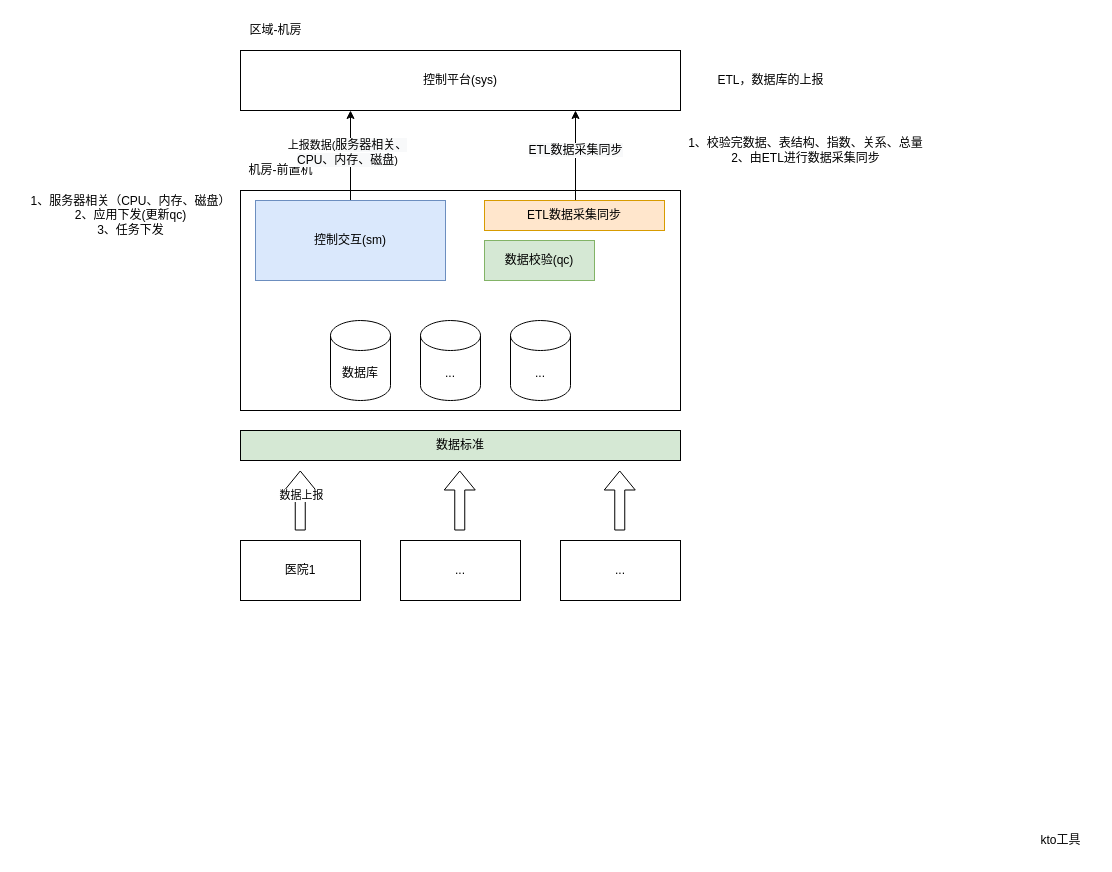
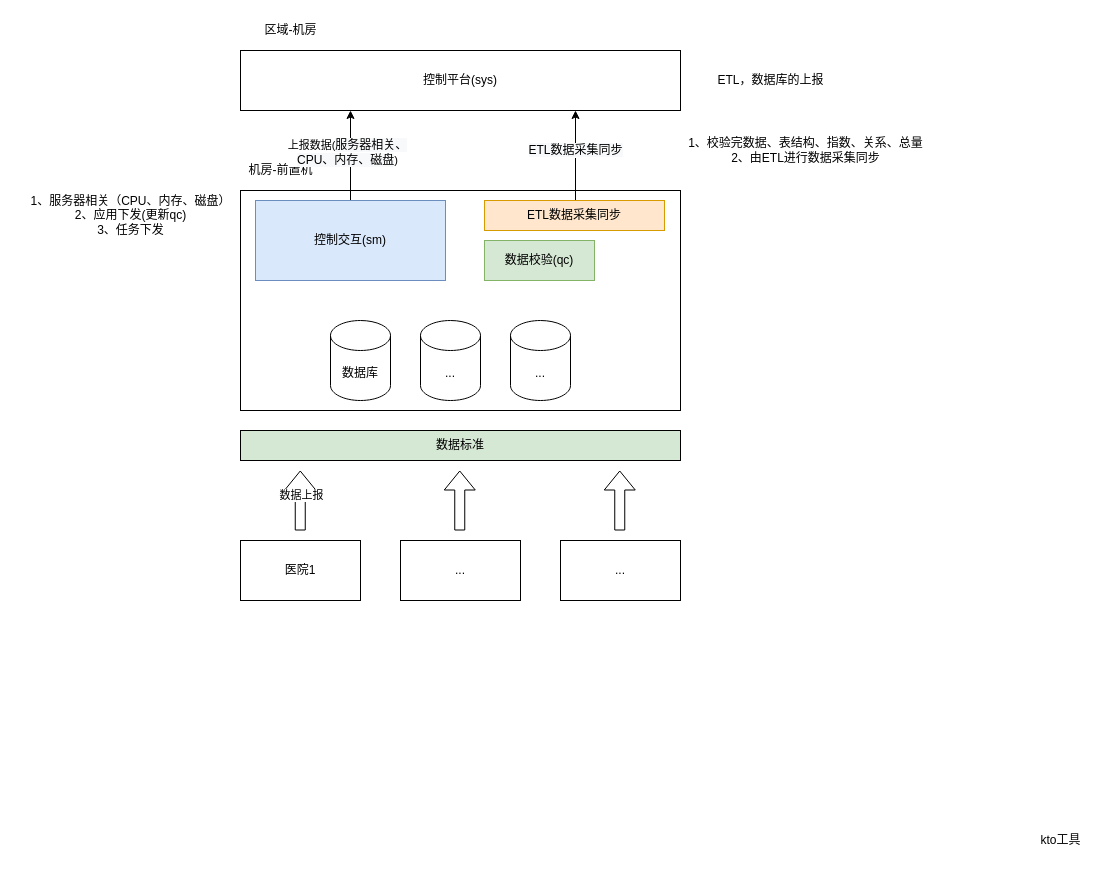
(276, 31) -> (291, 31)
